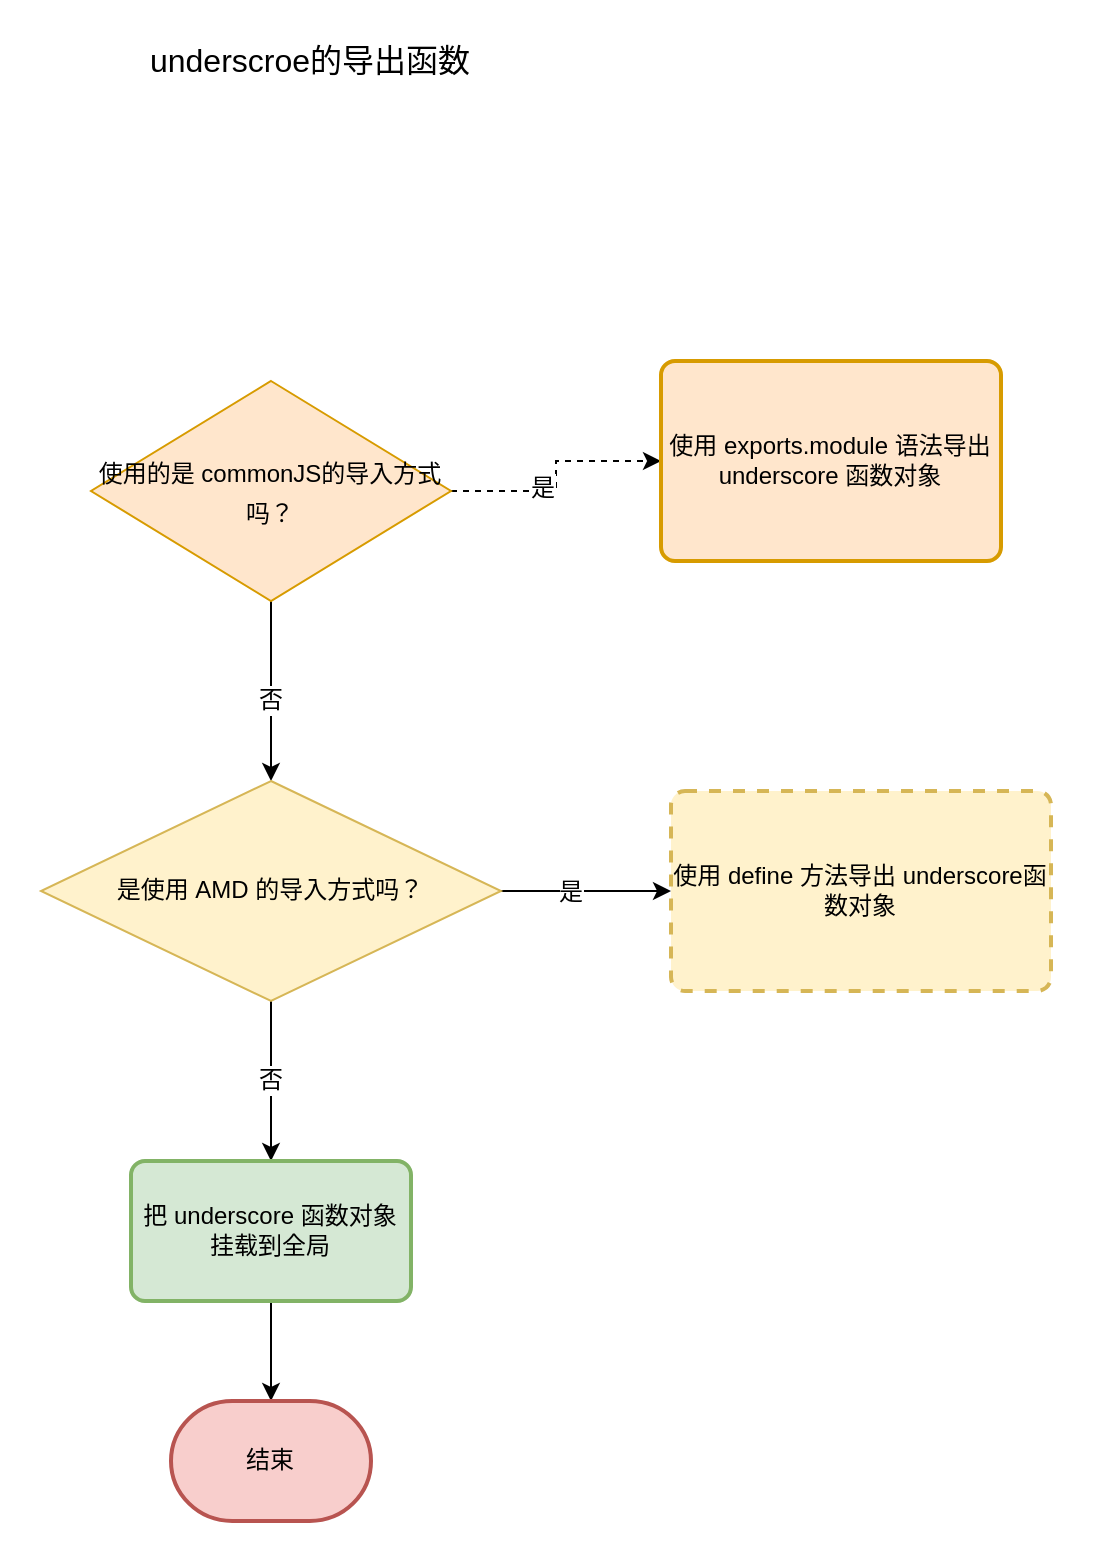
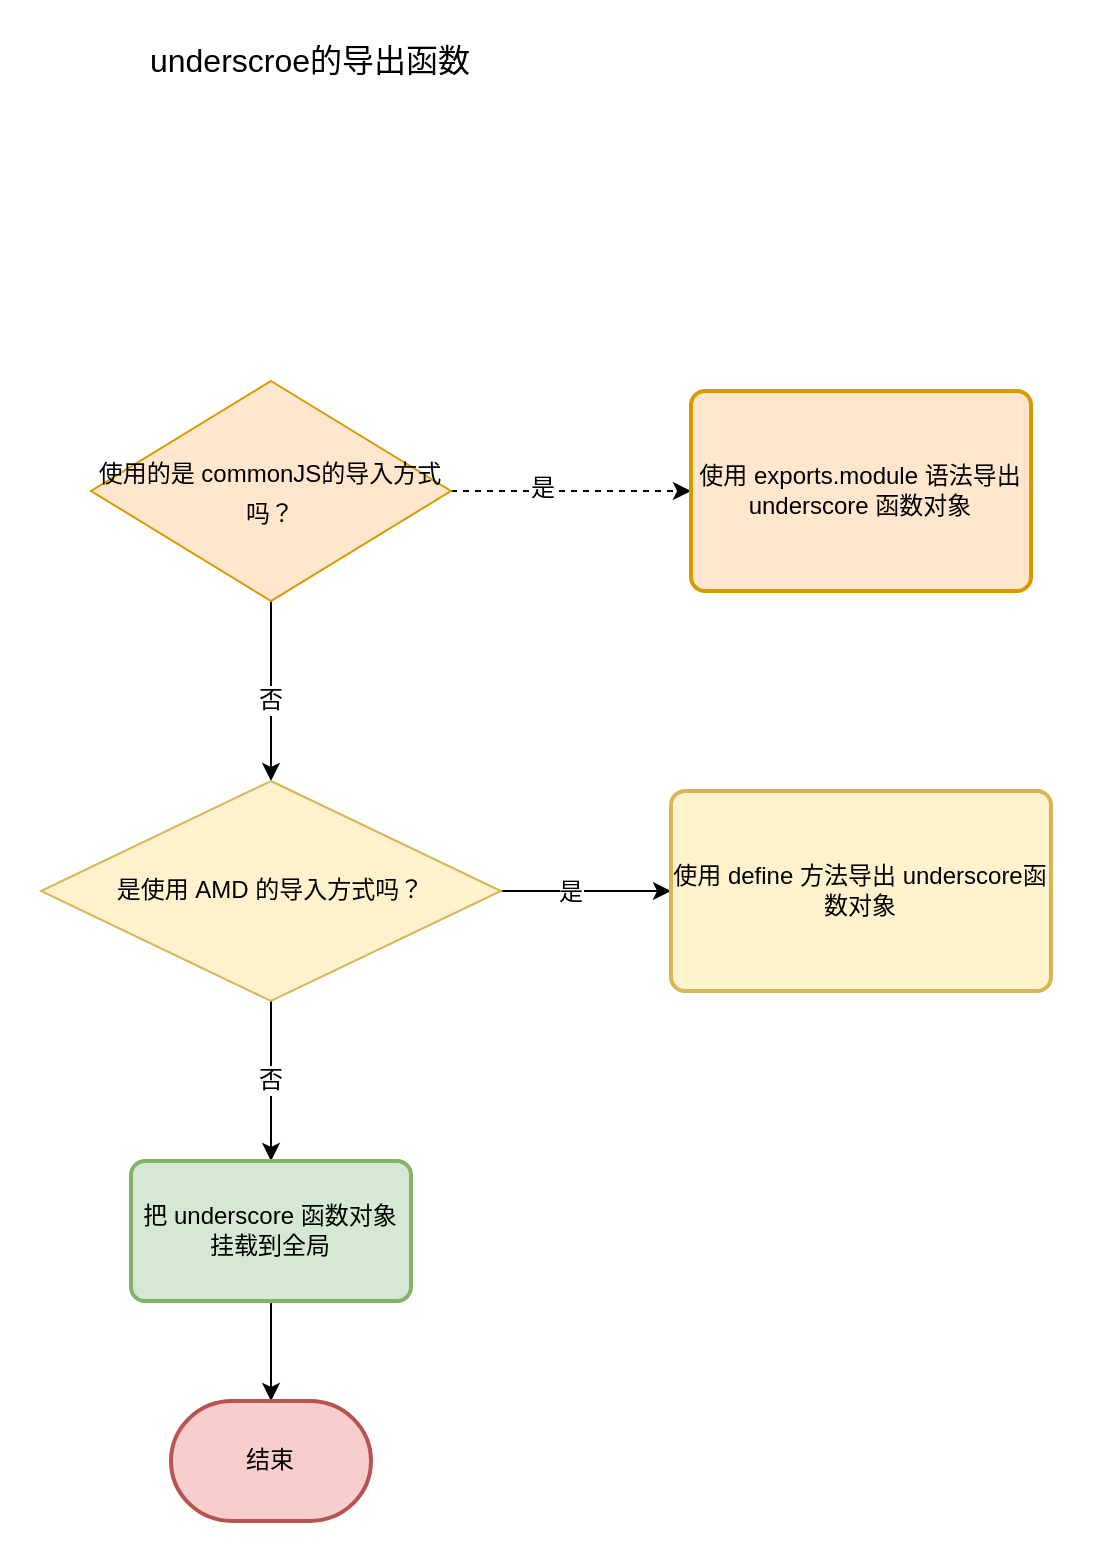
(831, 461) -> (861, 491)
(861, 891) -> (861, 891)
